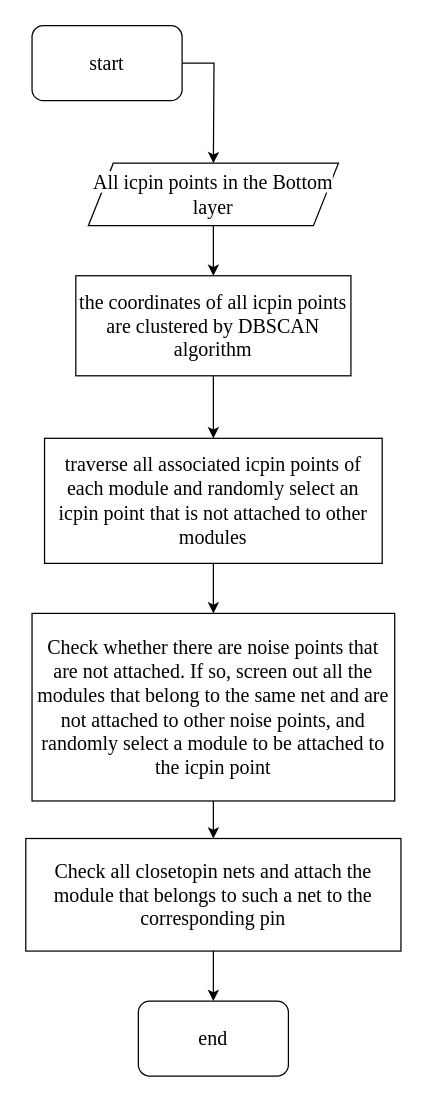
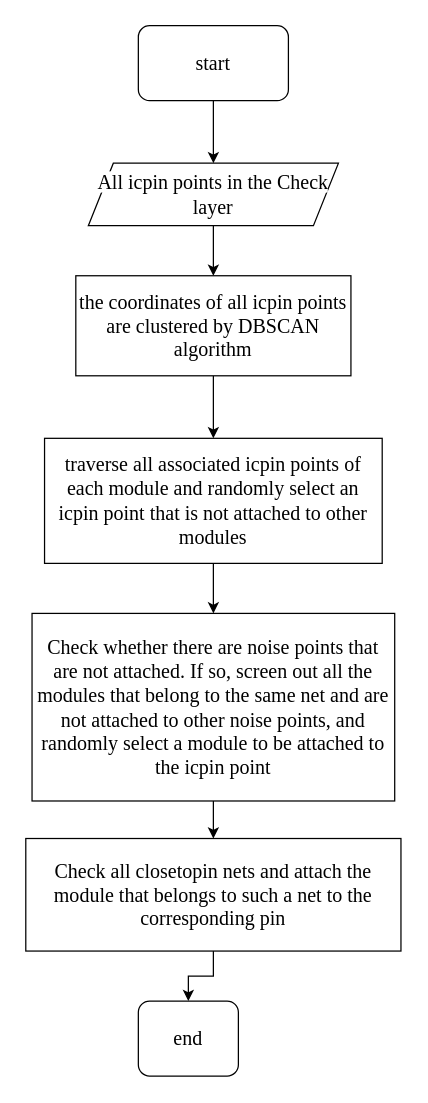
(107, 63) -> (213, 63)
(213, 194) -> (213, 194)
(213, 1038) -> (188, 1038)
